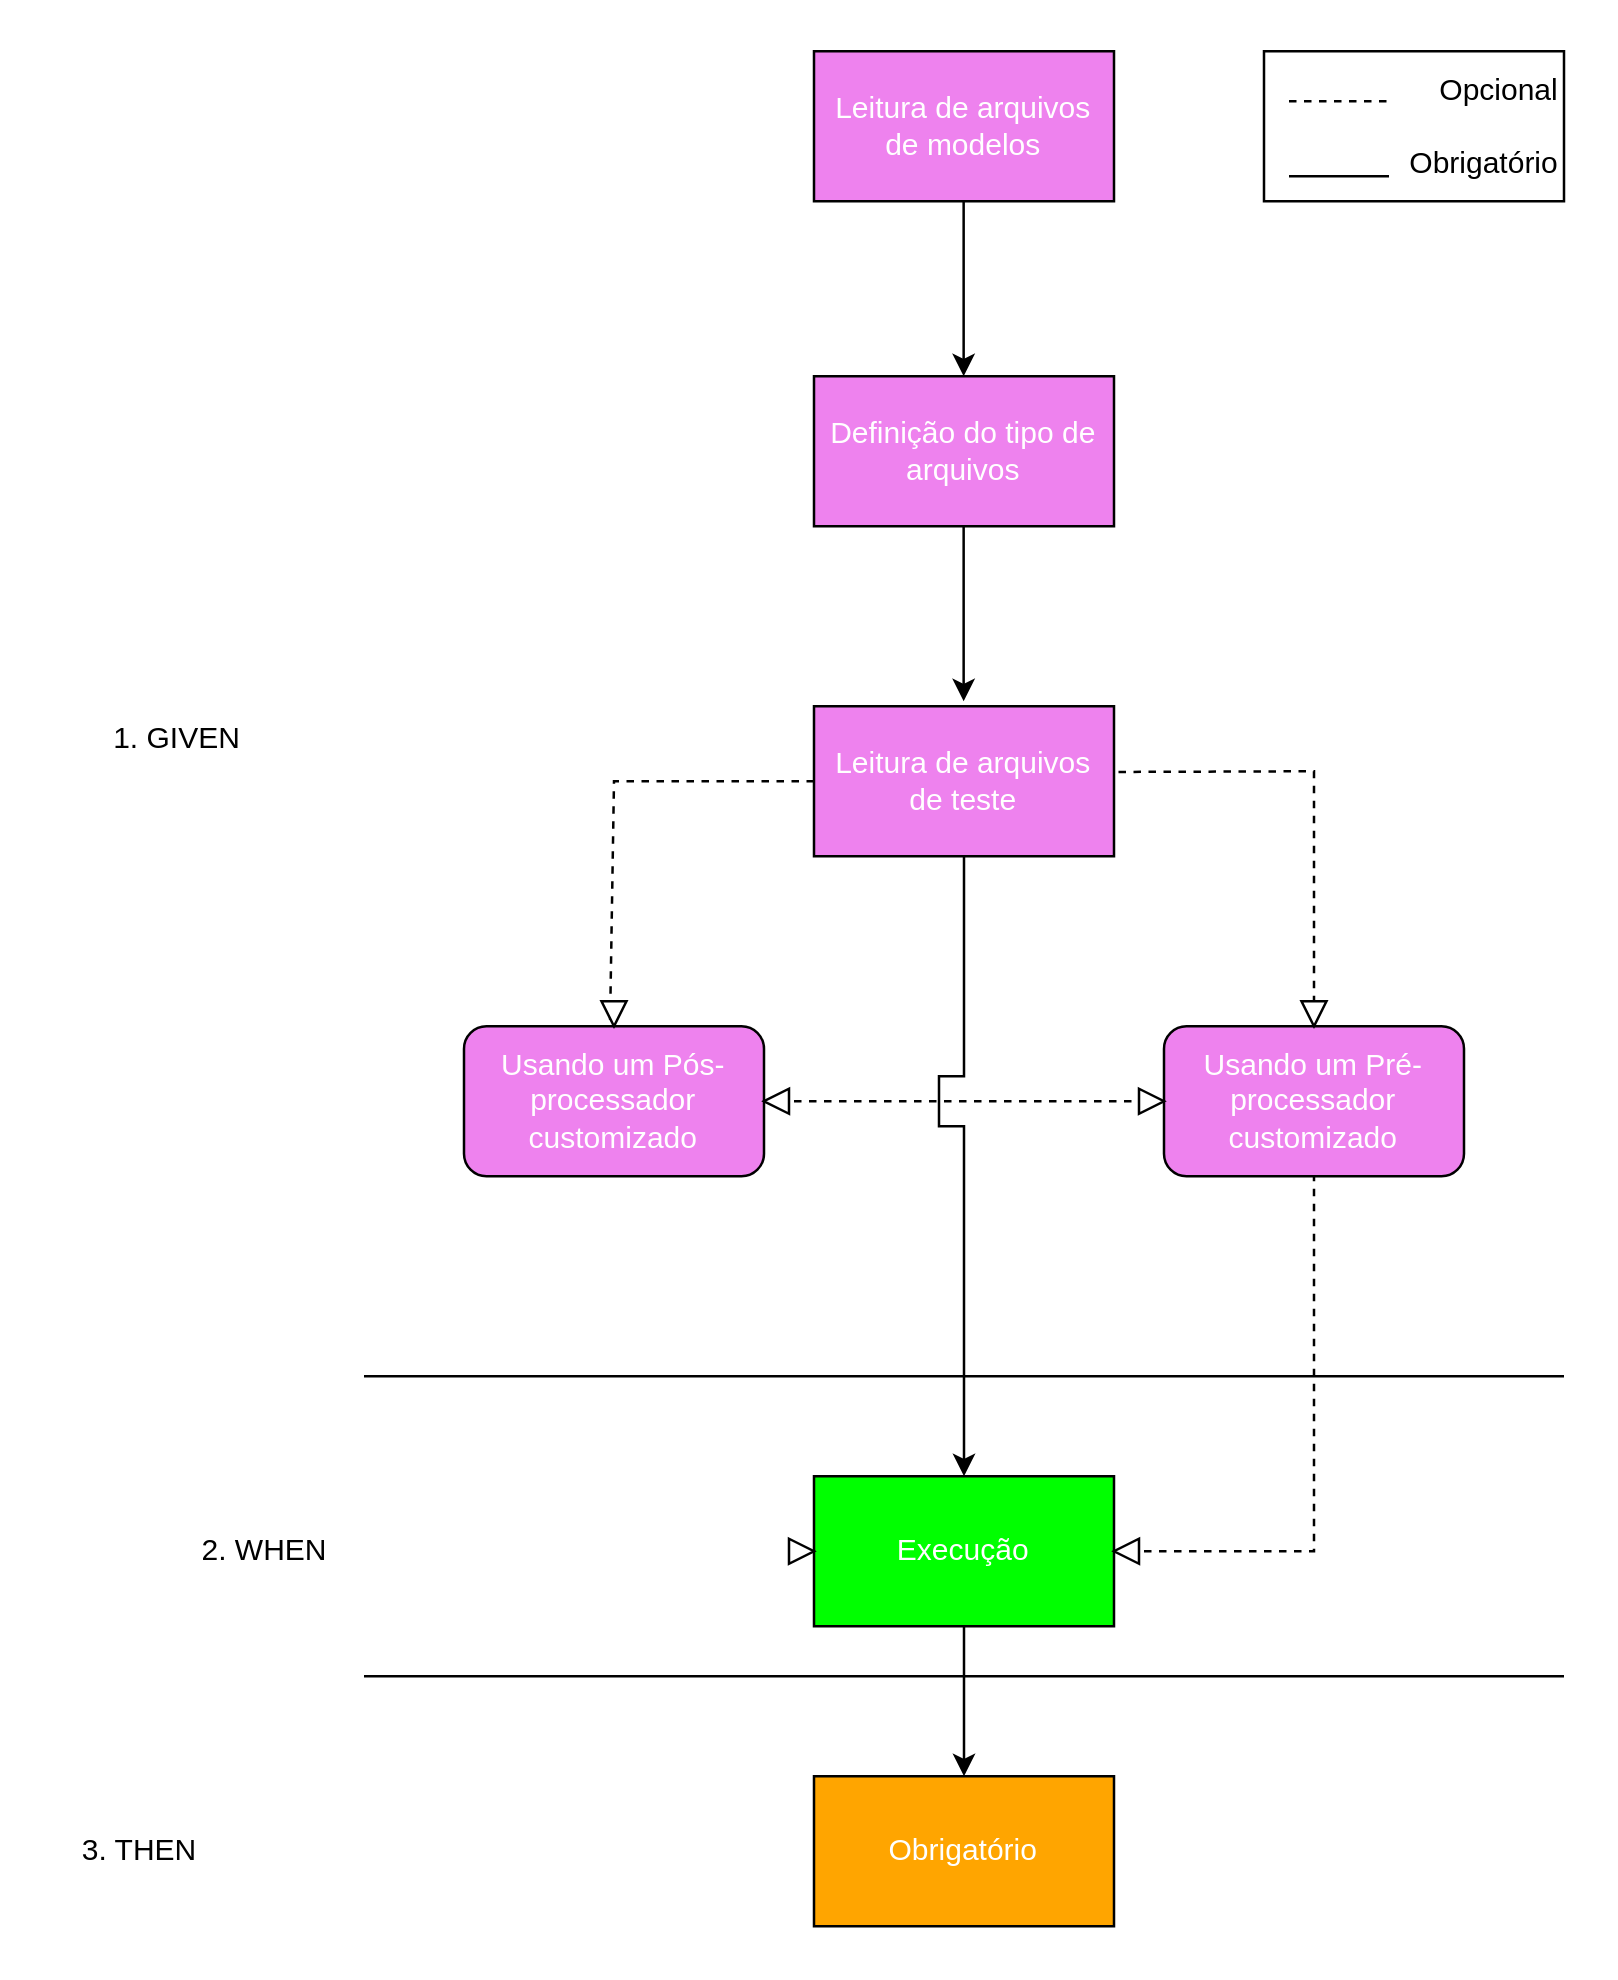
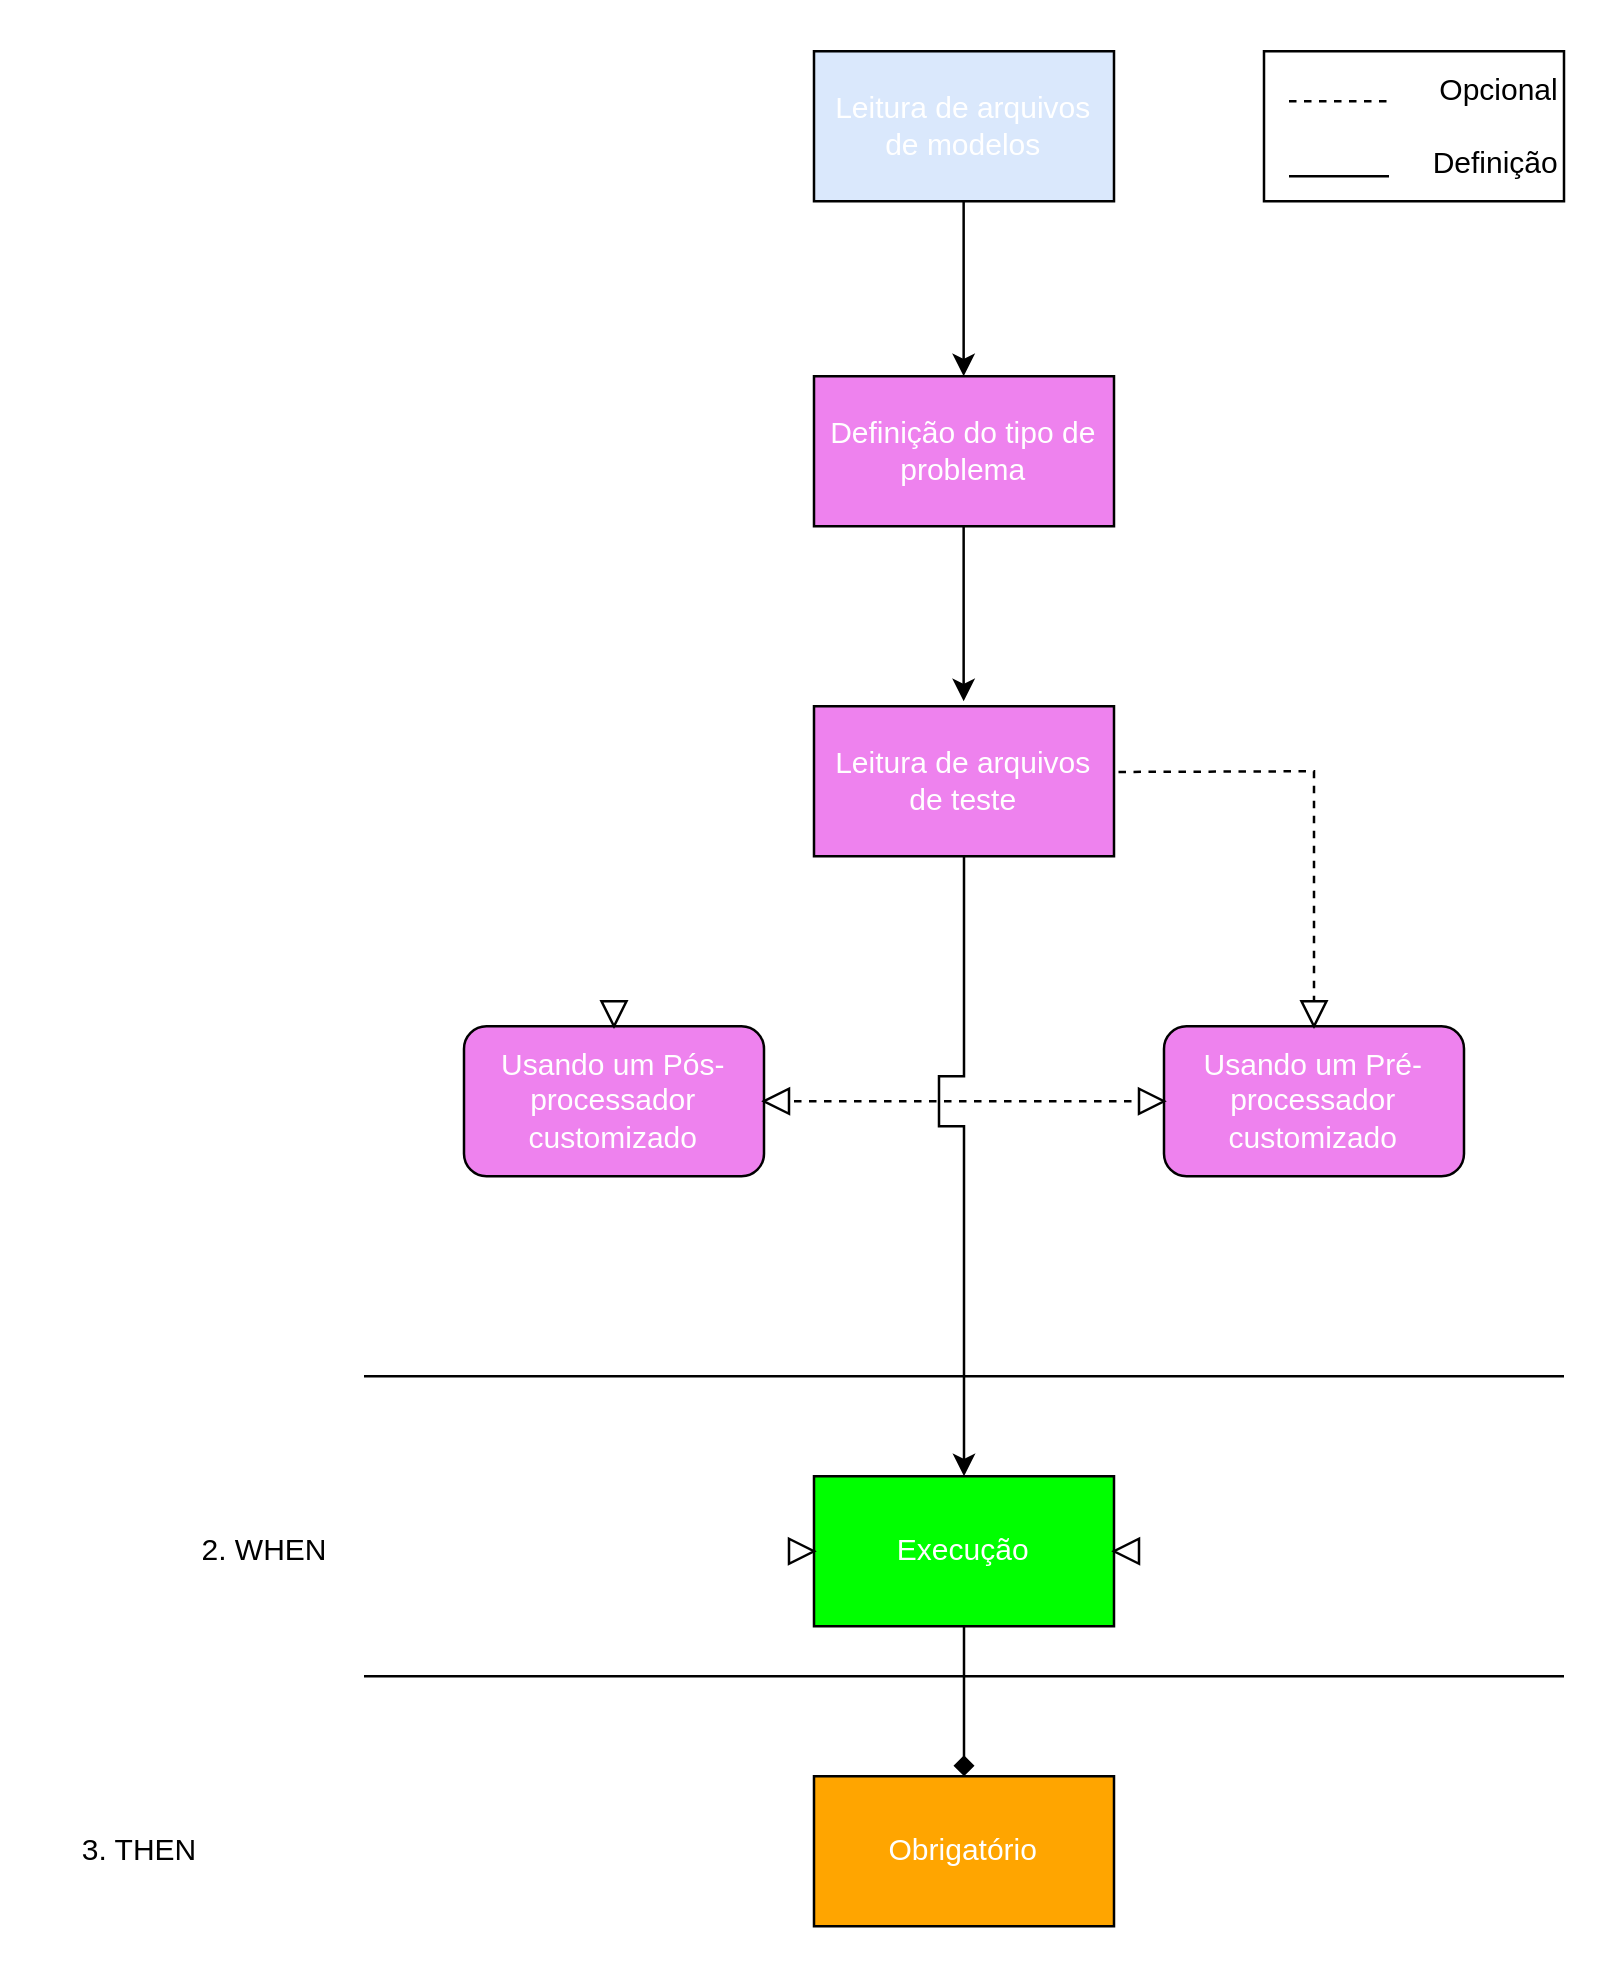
(964, 126) -> (964, 126)
(1474, 126) -> (1491, 126)
(964, 451) -> (964, 451)
(176, 739) -> none
(614, 785) -> none
(1312, 1551) -> none
(964, 1757) -> (964, 1756)
